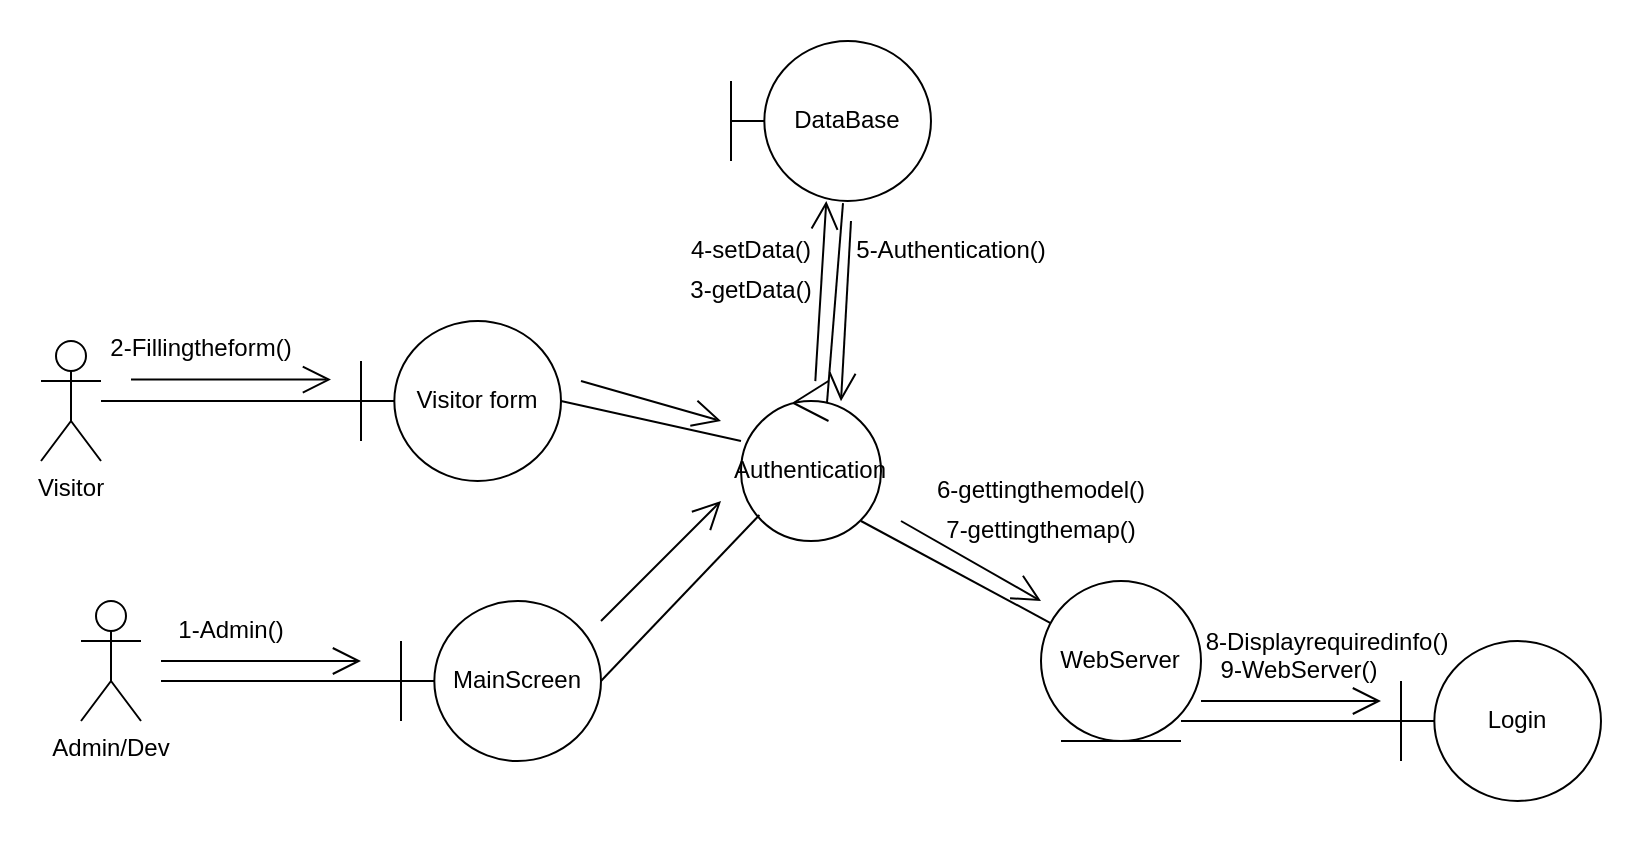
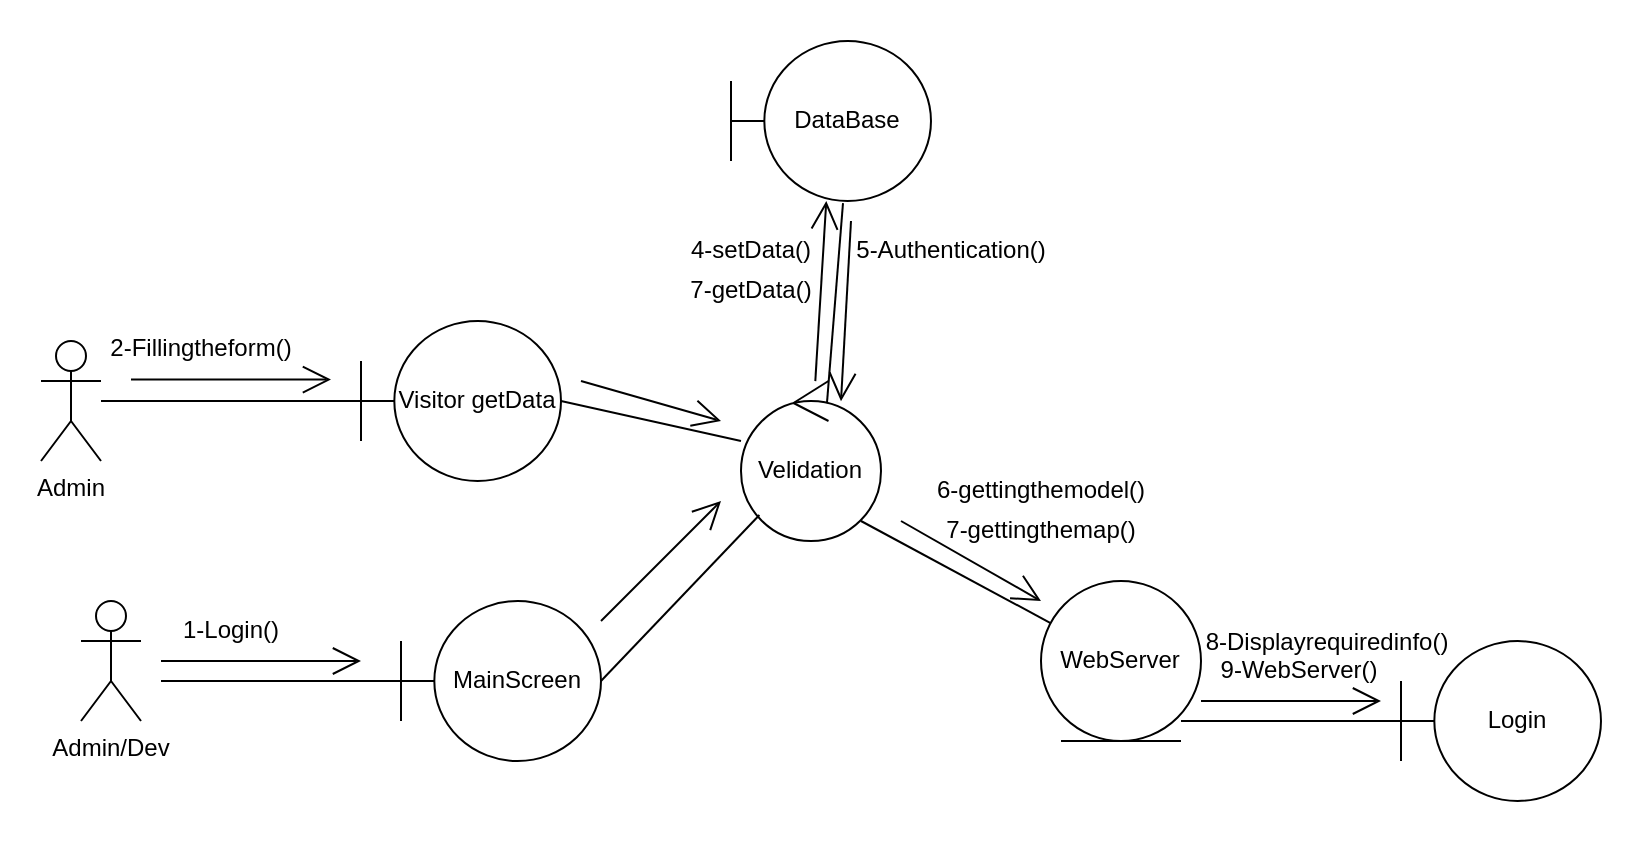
(752, 291) -> (752, 291)
(478, 401) -> (478, 401)
(811, 471) -> (811, 471)
(72, 489) -> (72, 489)
(232, 631) -> (232, 631)
